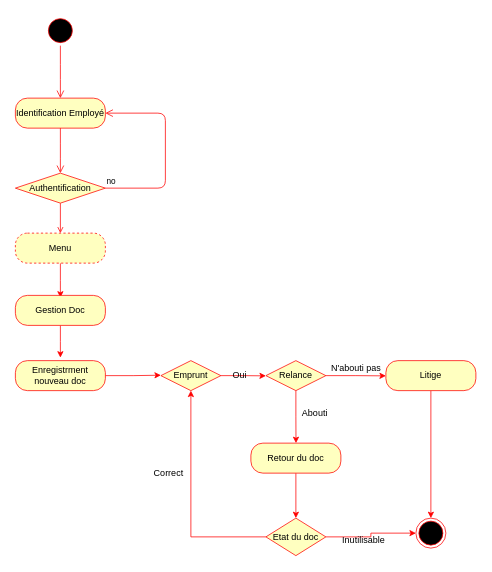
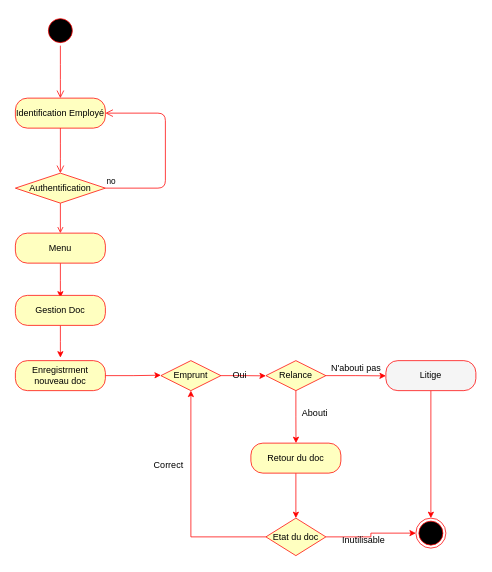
(60, 248) -> (60, 248)
(431, 375) -> (431, 375)
(168, 473) -> (168, 465)
